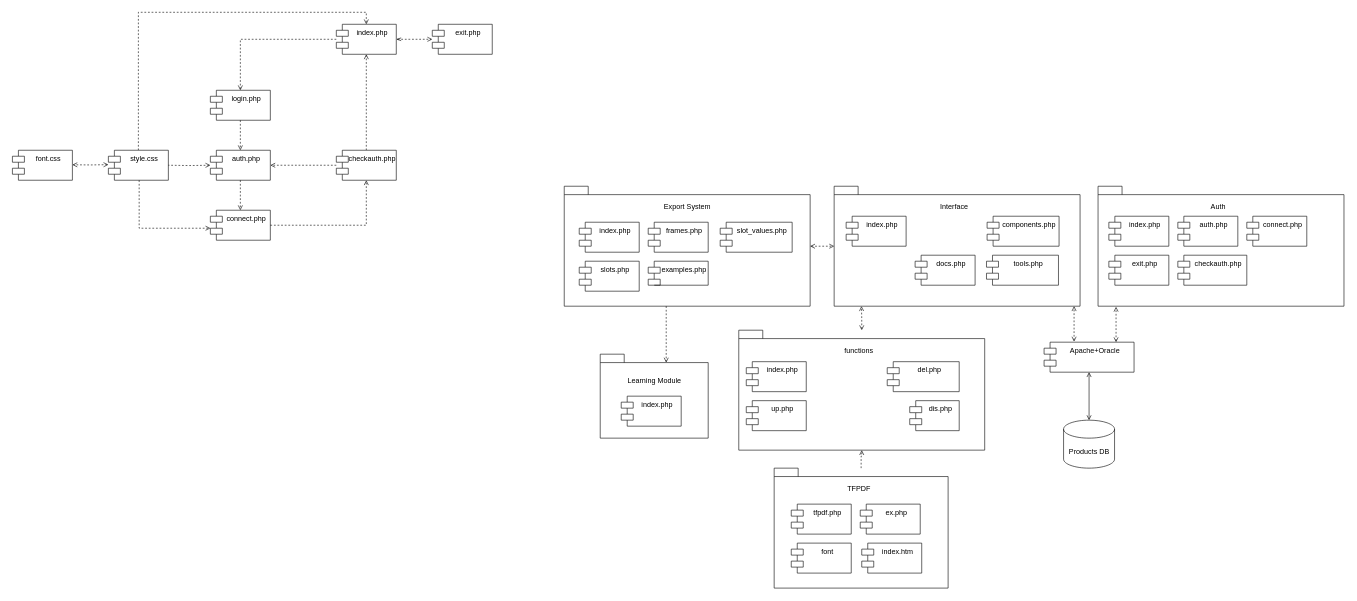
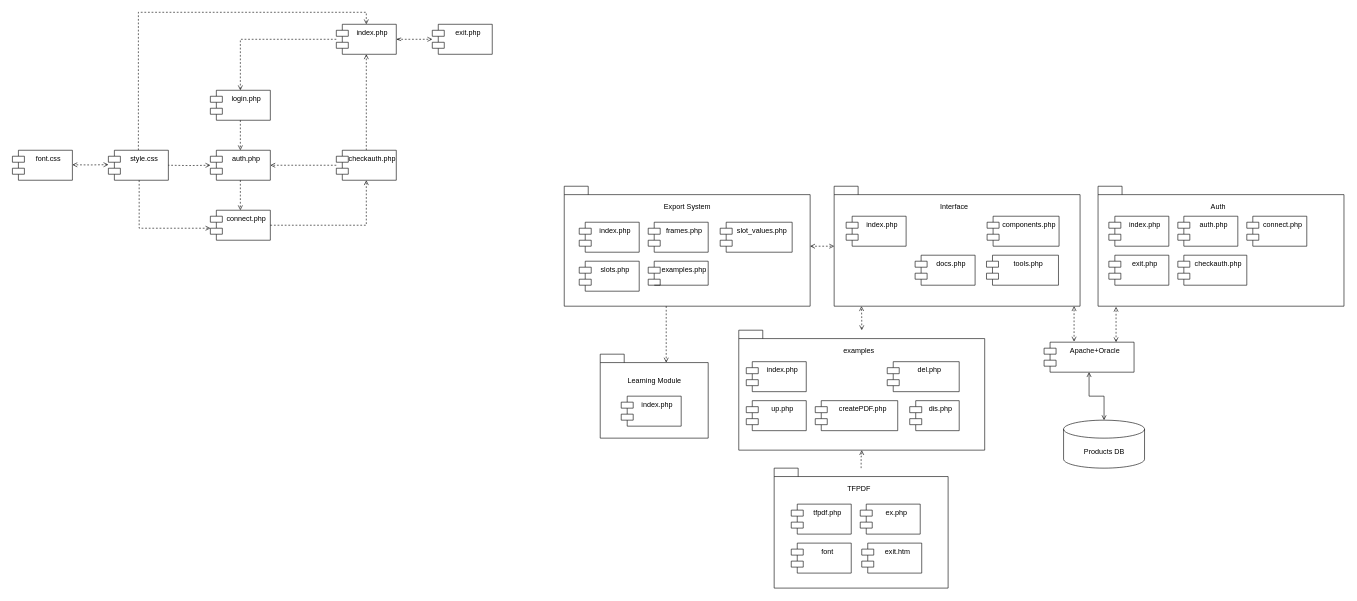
(859, 351) -> (859, 351)
none -> (857, 416)
(1089, 444) -> (1104, 444)
(898, 552) -> (898, 552)
